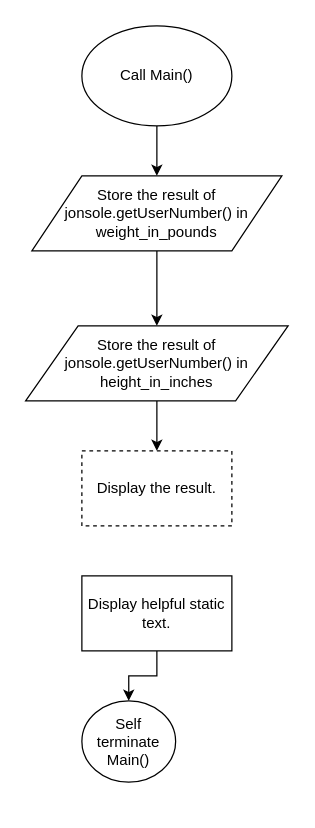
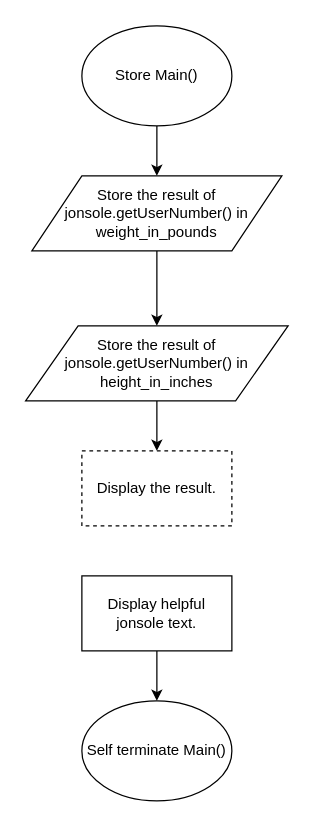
(157, 76) -> (157, 76)
(157, 613) -> (157, 613)
(129, 741) -> (157, 751)
